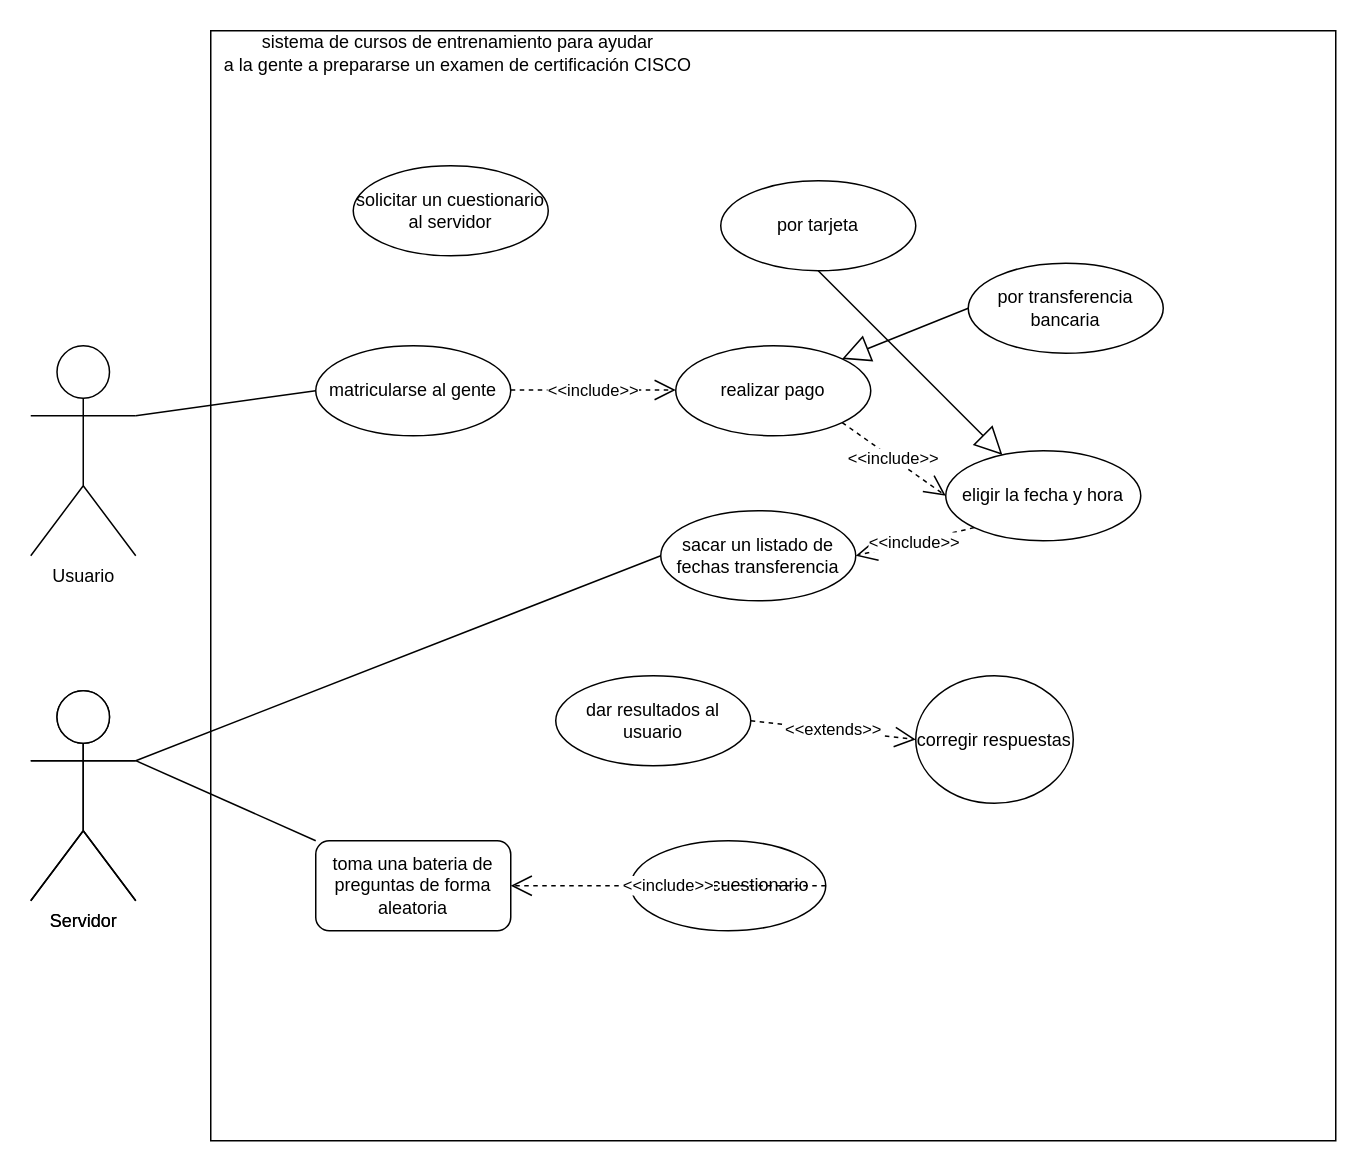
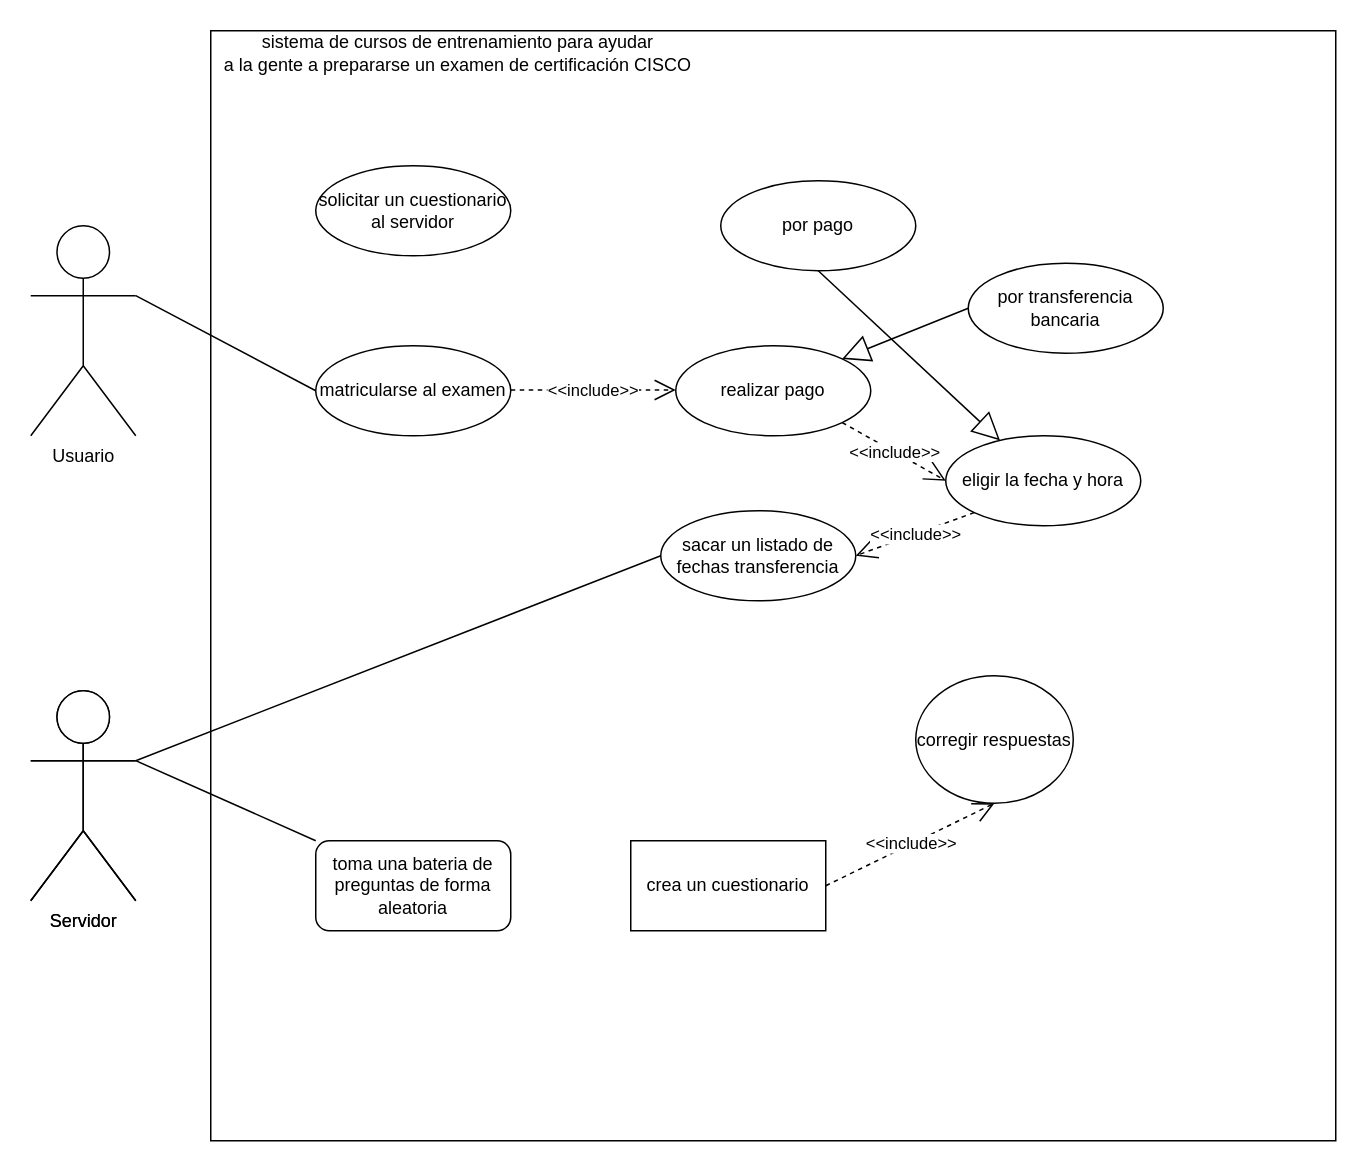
(451, 211) -> (413, 211)
(818, 226) -> (818, 226)
(413, 391) -> (413, 391)
(83, 451) -> (83, 331)
(1043, 496) -> (1043, 481)
(653, 721) -> none
(811, 728) -> none
(622, 886) -> (945, 828)
(728, 886) -> (728, 886)
